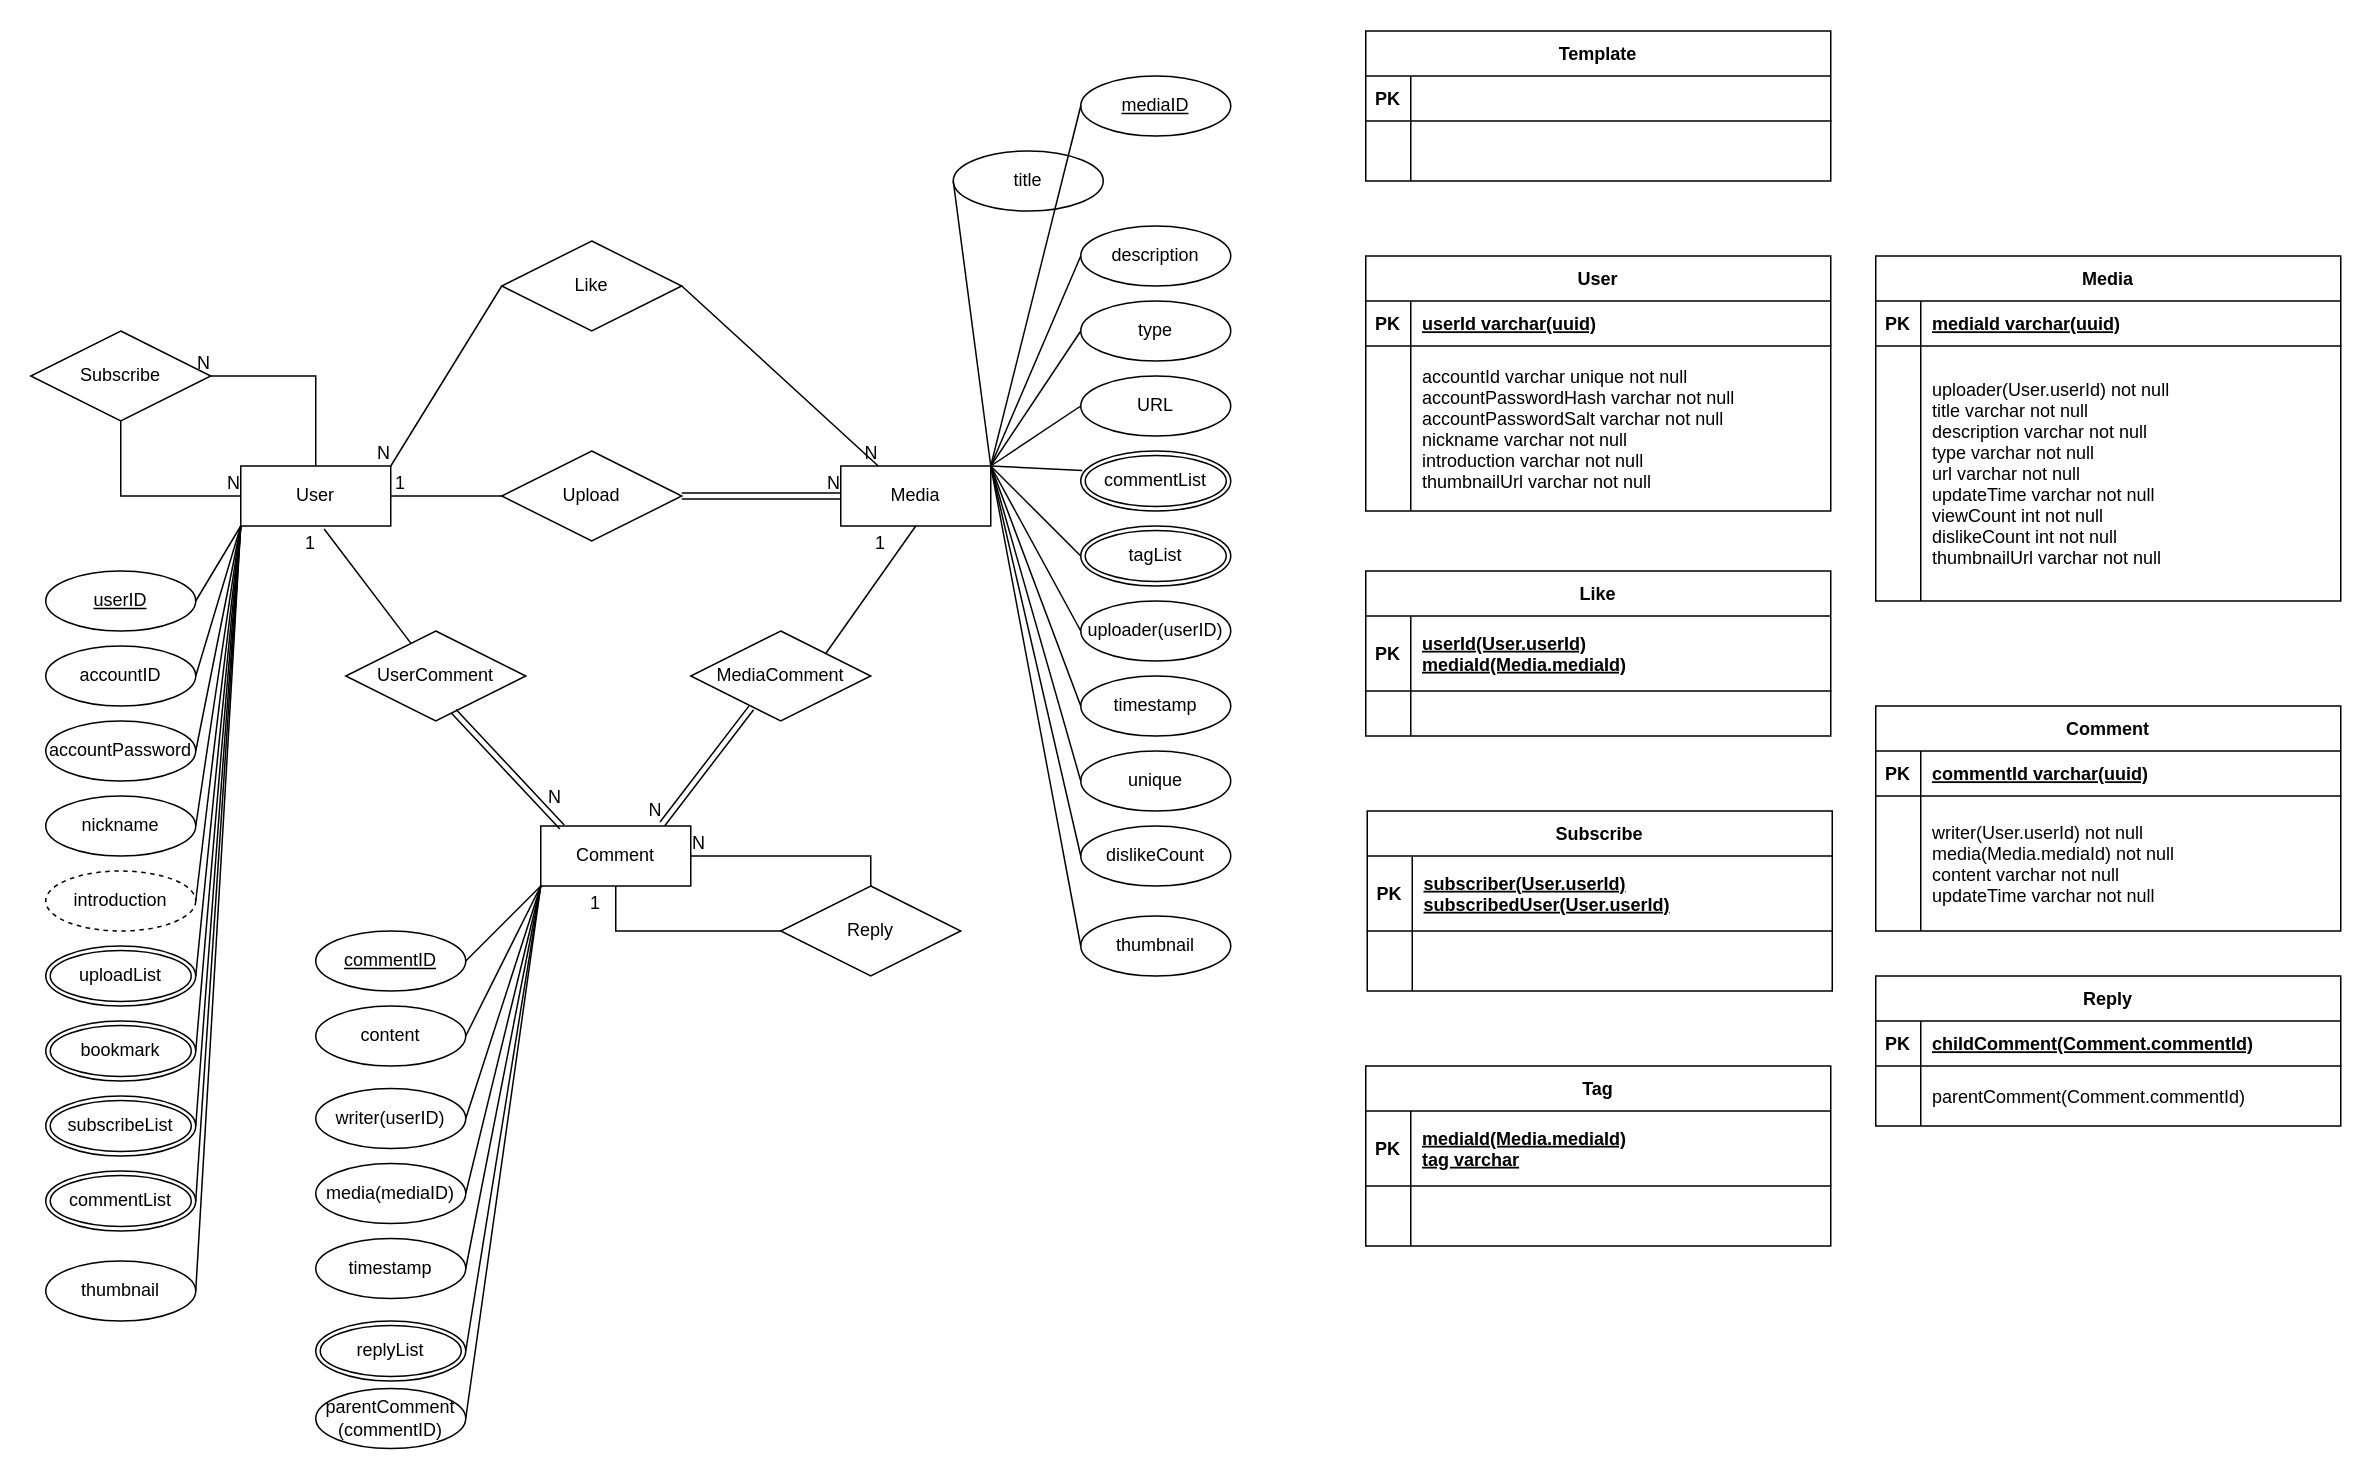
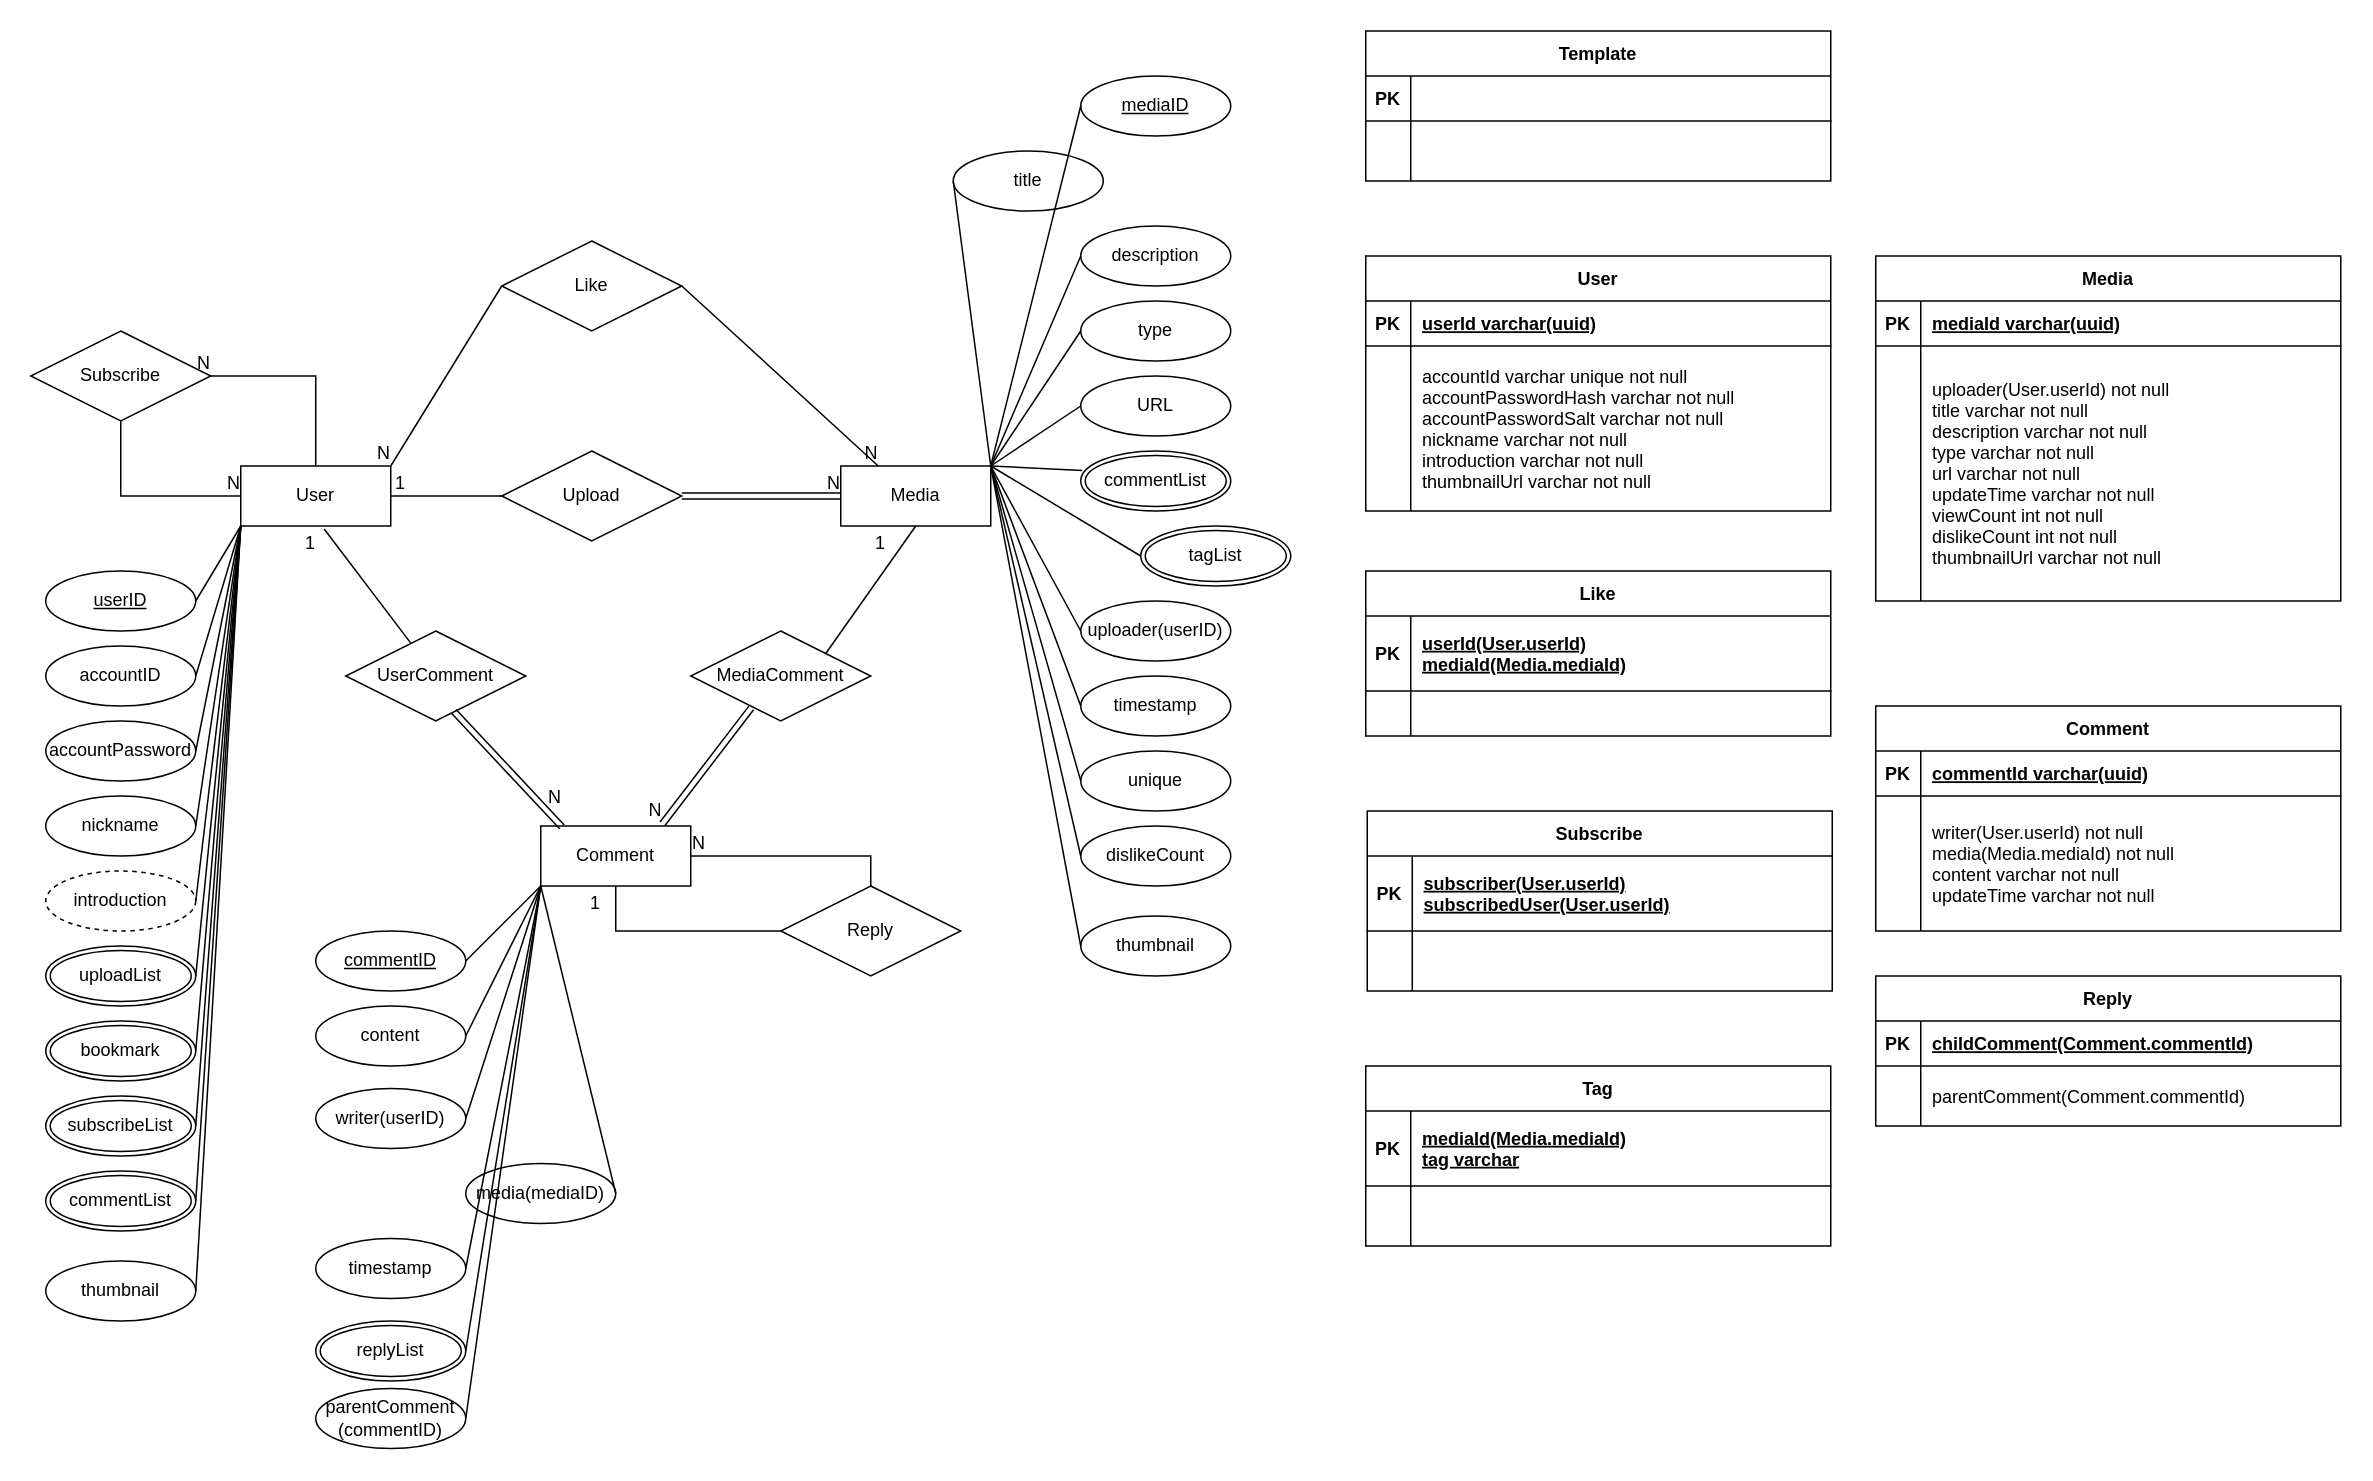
(1156, 556) -> (1216, 556)
(391, 1193) -> (541, 1193)
